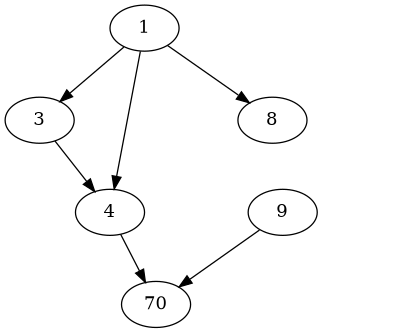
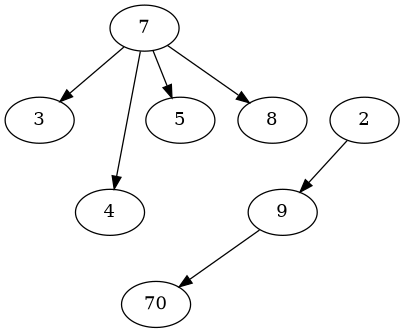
(145, 28) -> (145, 28)
none -> (180, 120)
none -> (365, 120)
(71, 161) -> none
(130, 253) -> none
